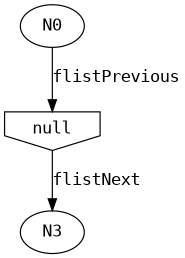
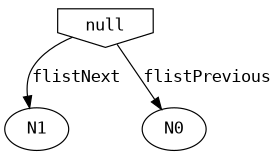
(52, 73) -> (136, 72)
(52, 232) -> (37, 129)
